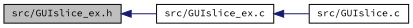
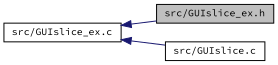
(144, 14) -> (144, 23)
